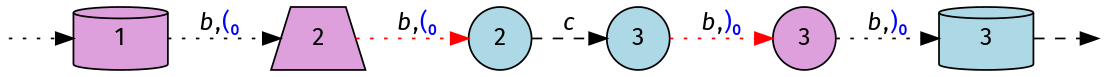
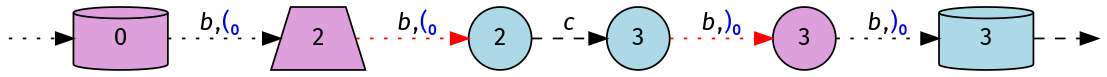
(121, 38) -> (121, 38)
